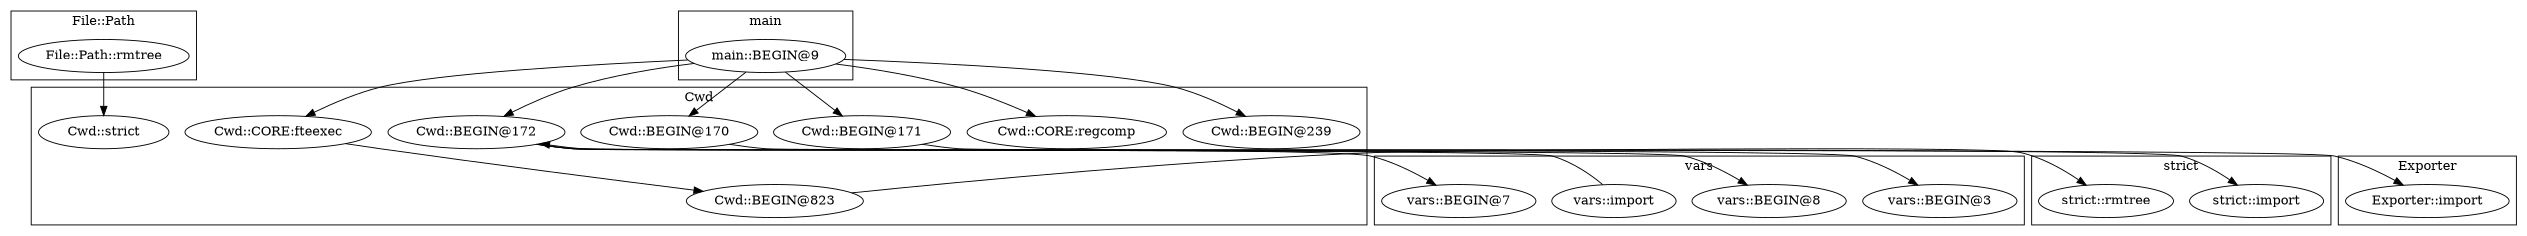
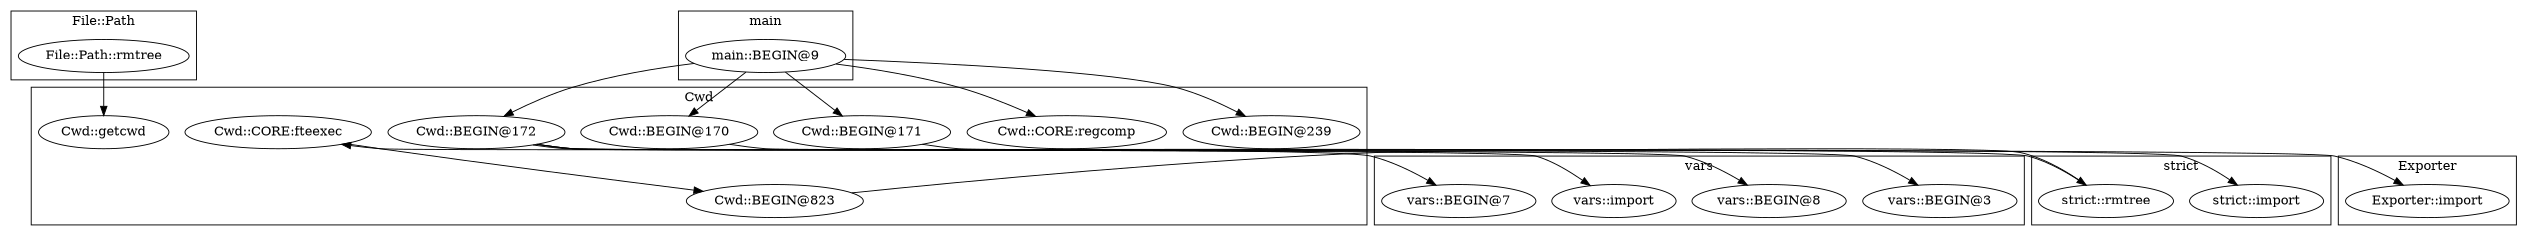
(498, 72) -> (1222, 149)
(104, 132) -> (104, 132)
(1080, 150) -> (1061, 150)
